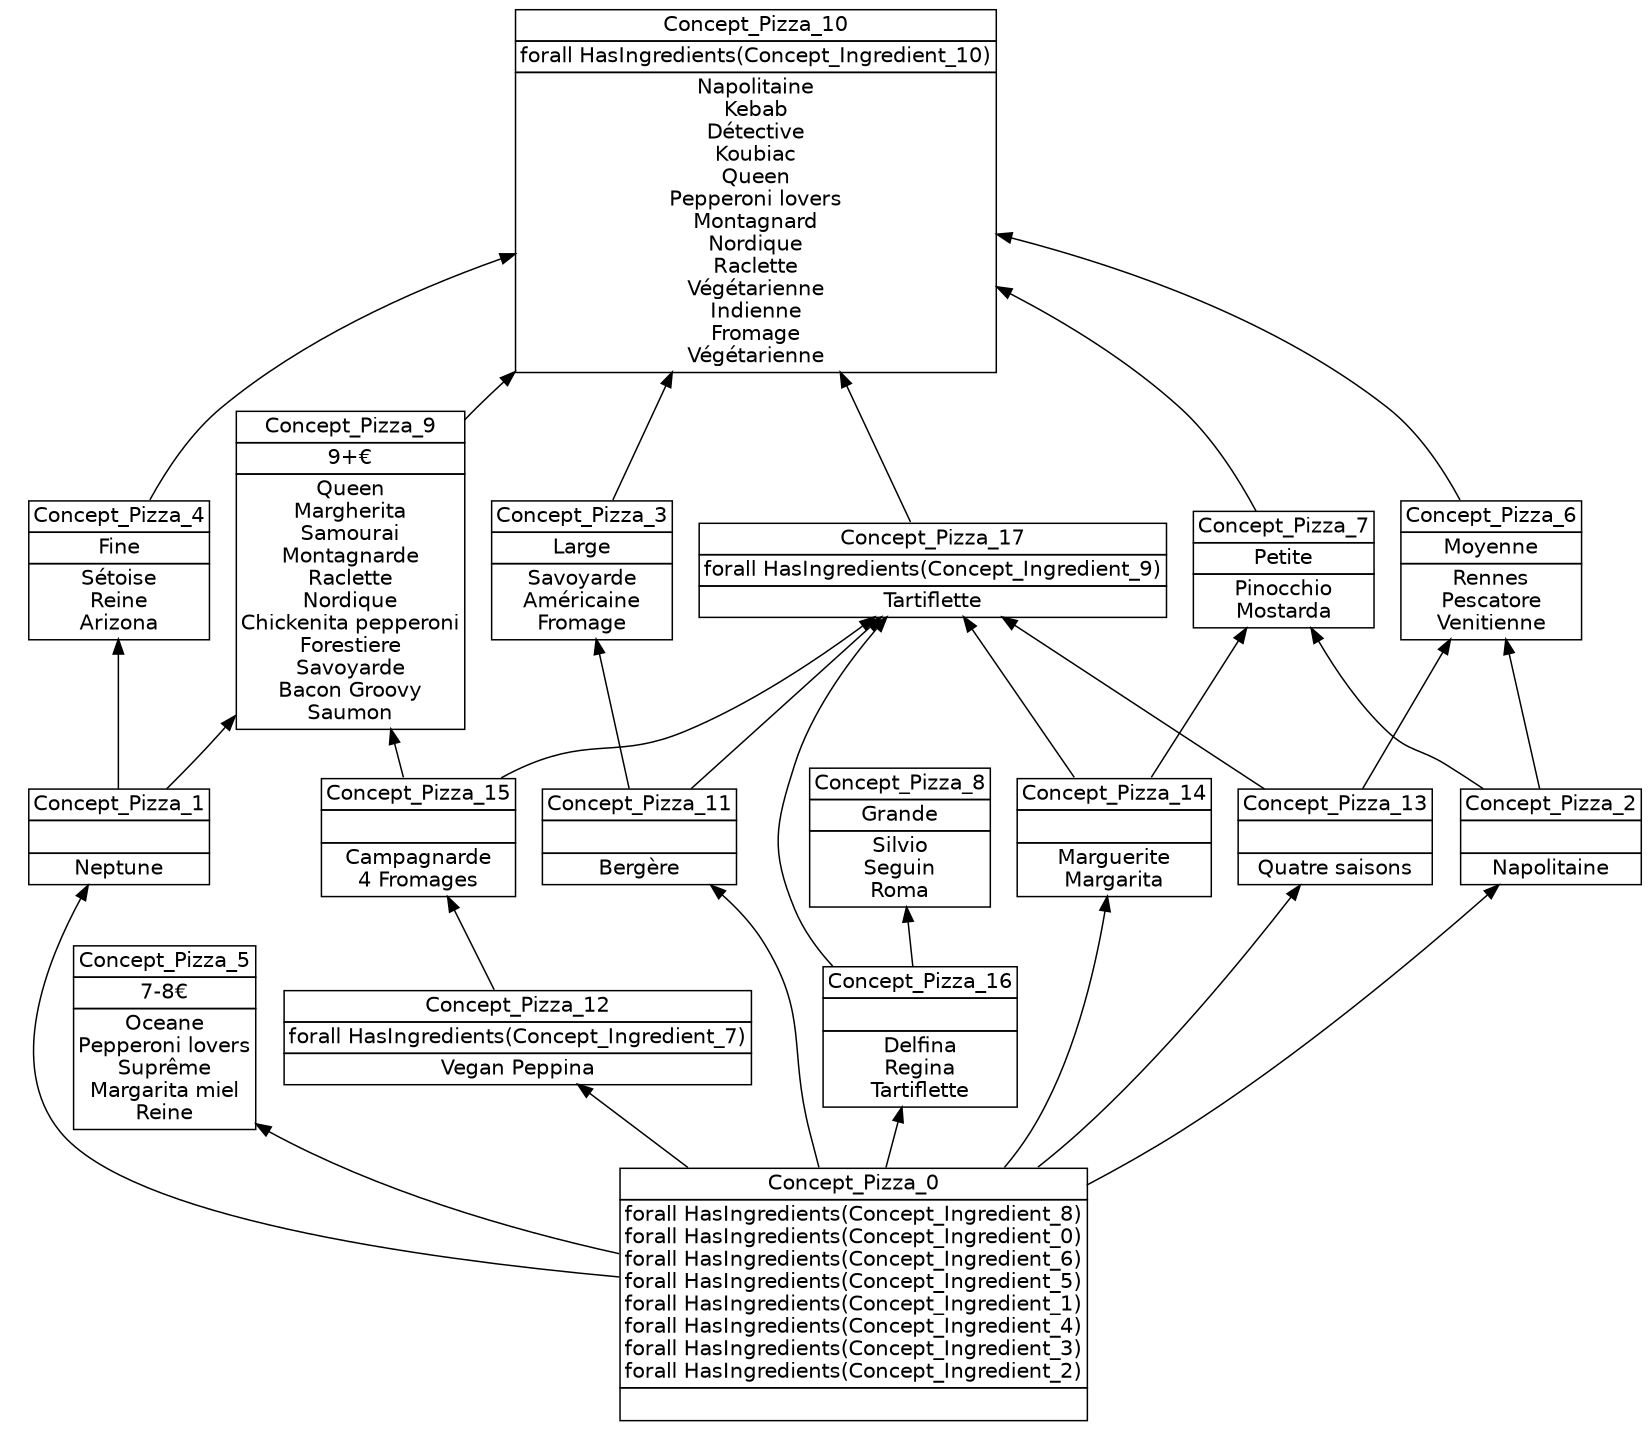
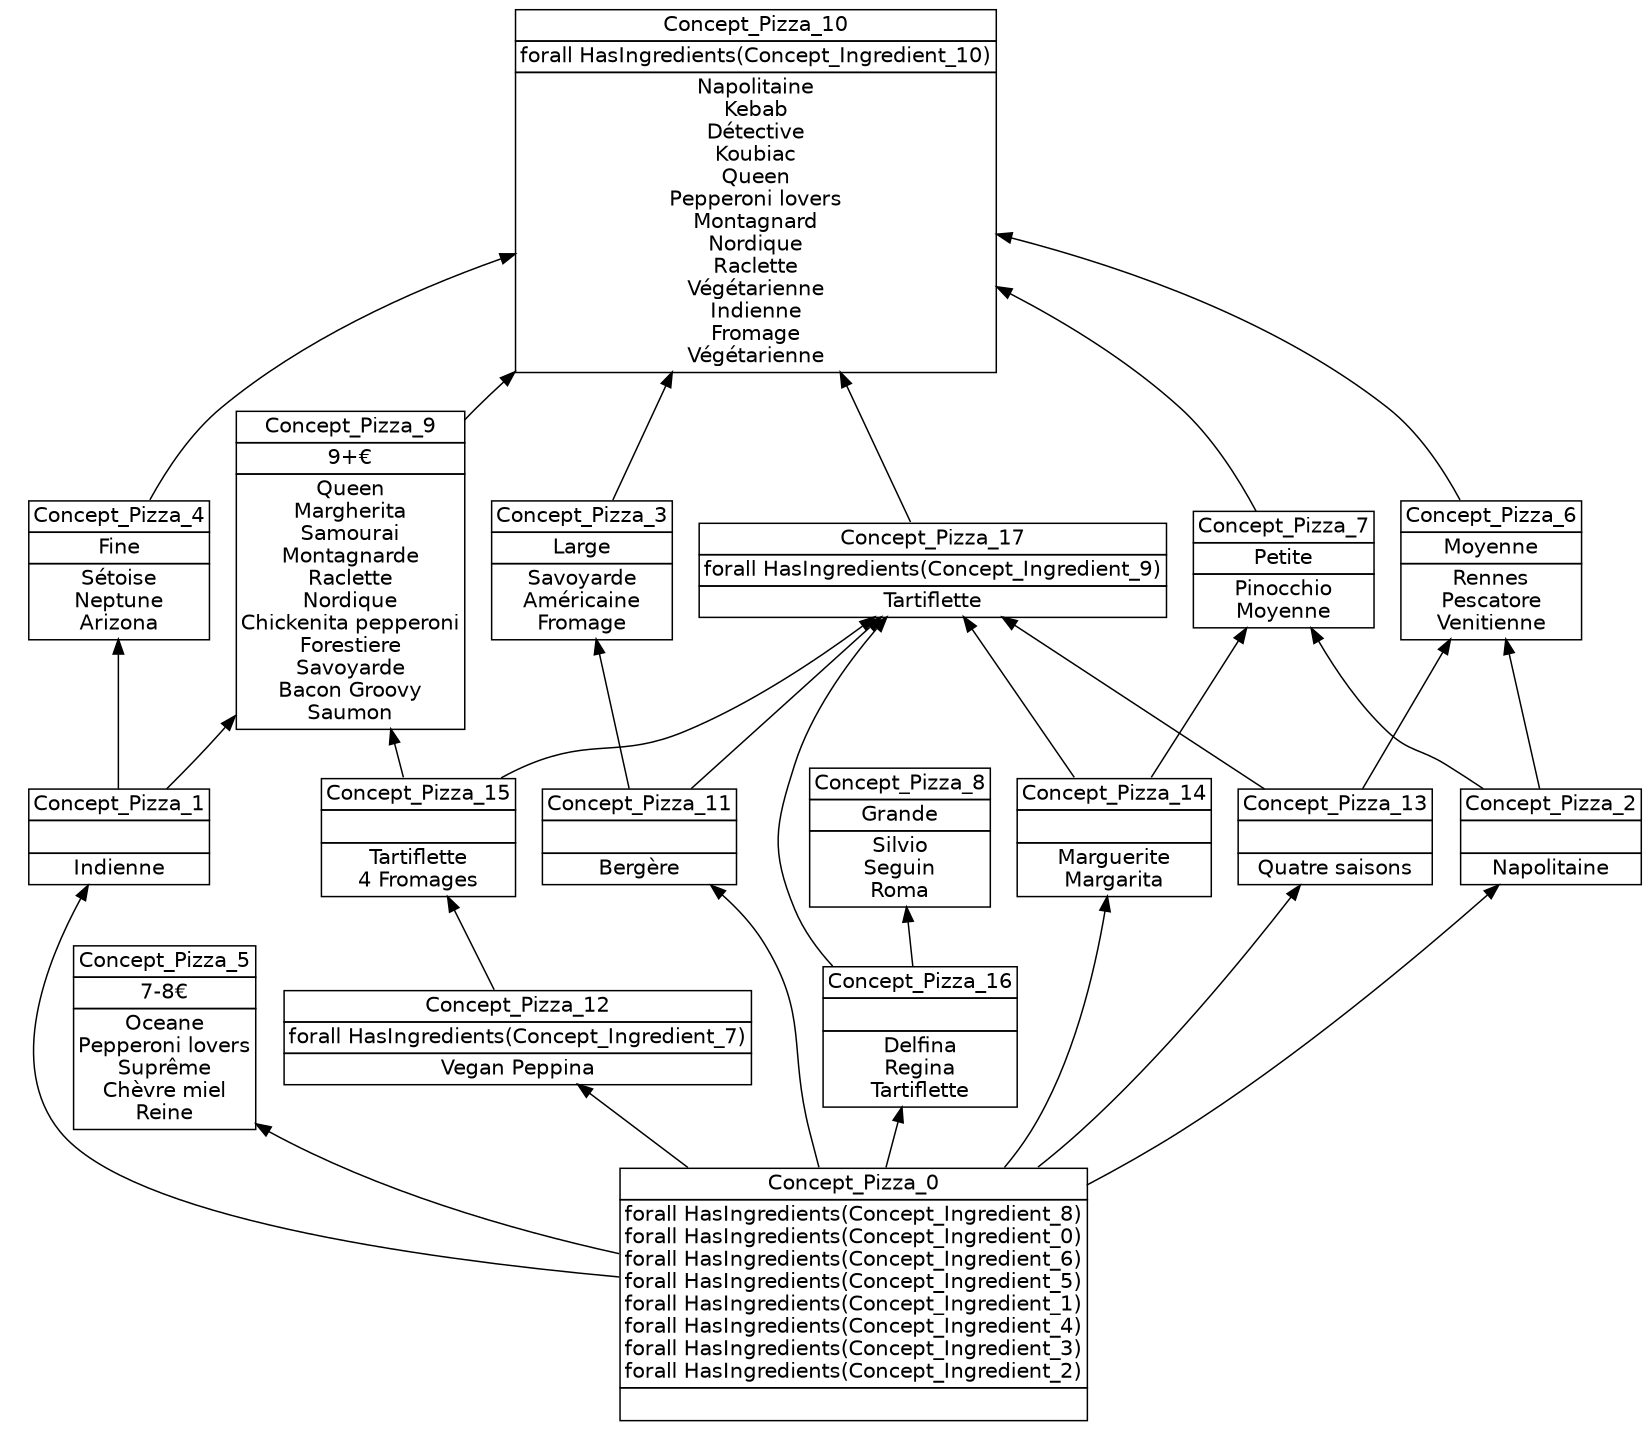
(119, 601) -> (119, 601)
(1284, 611) -> (1284, 611)
(418, 858) -> (418, 858)
(119, 868) -> (119, 868)
(165, 1091) -> (165, 1091)
